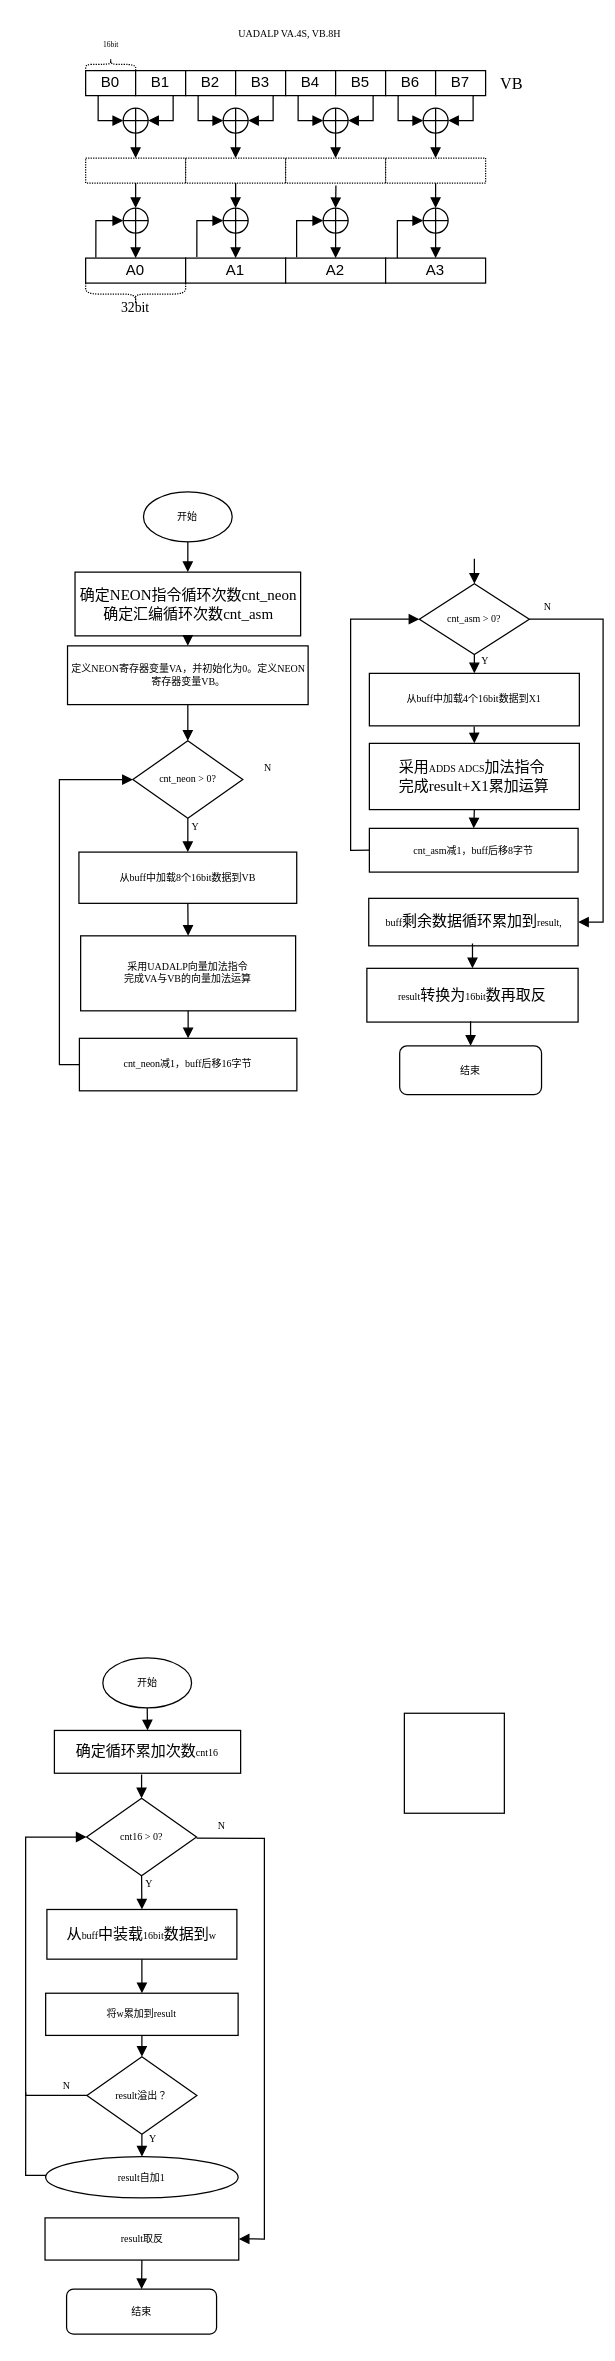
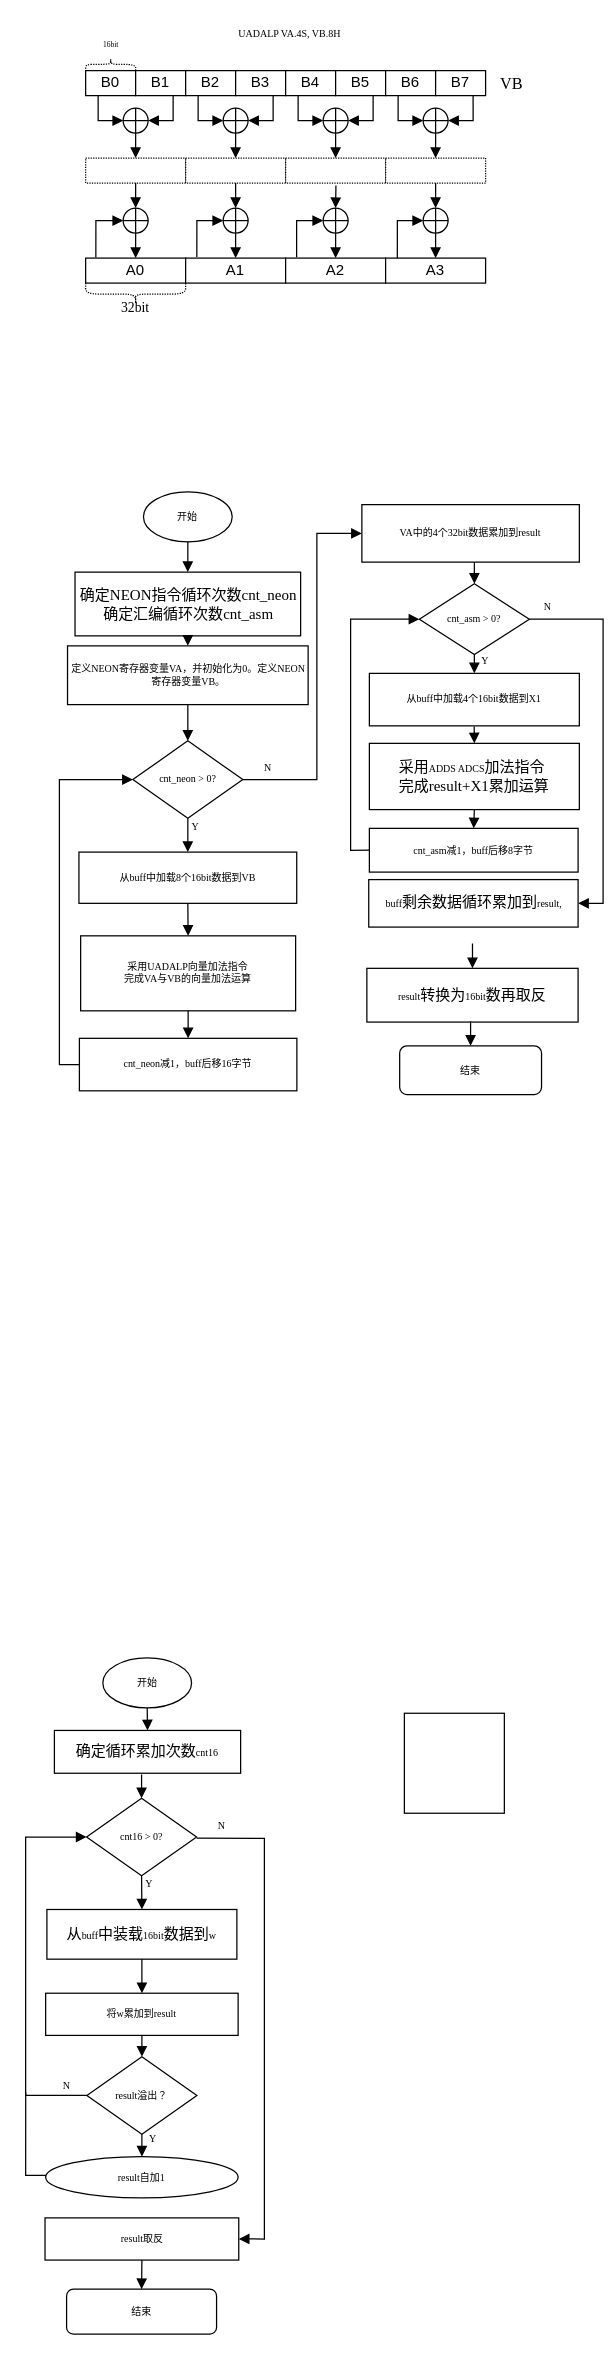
none -> (471, 533)
none -> (317, 677)
(473, 922) -> (473, 903)
